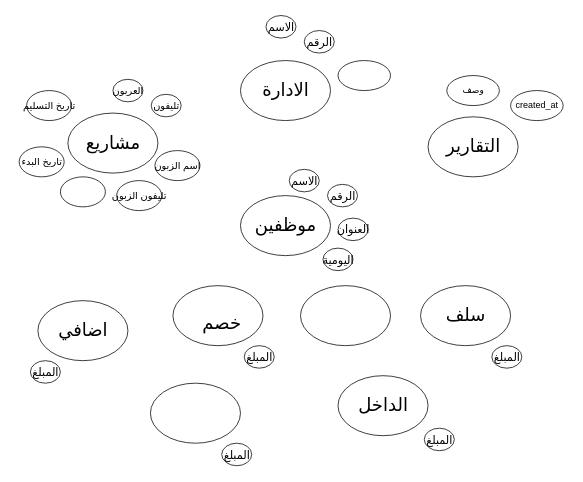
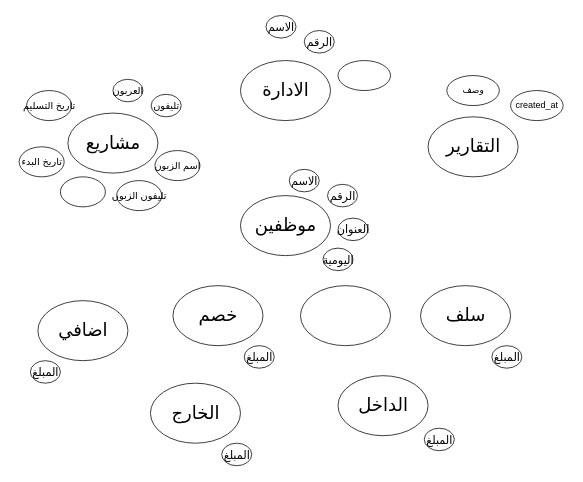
(222, 323) -> (218, 315)
none -> (195, 413)
